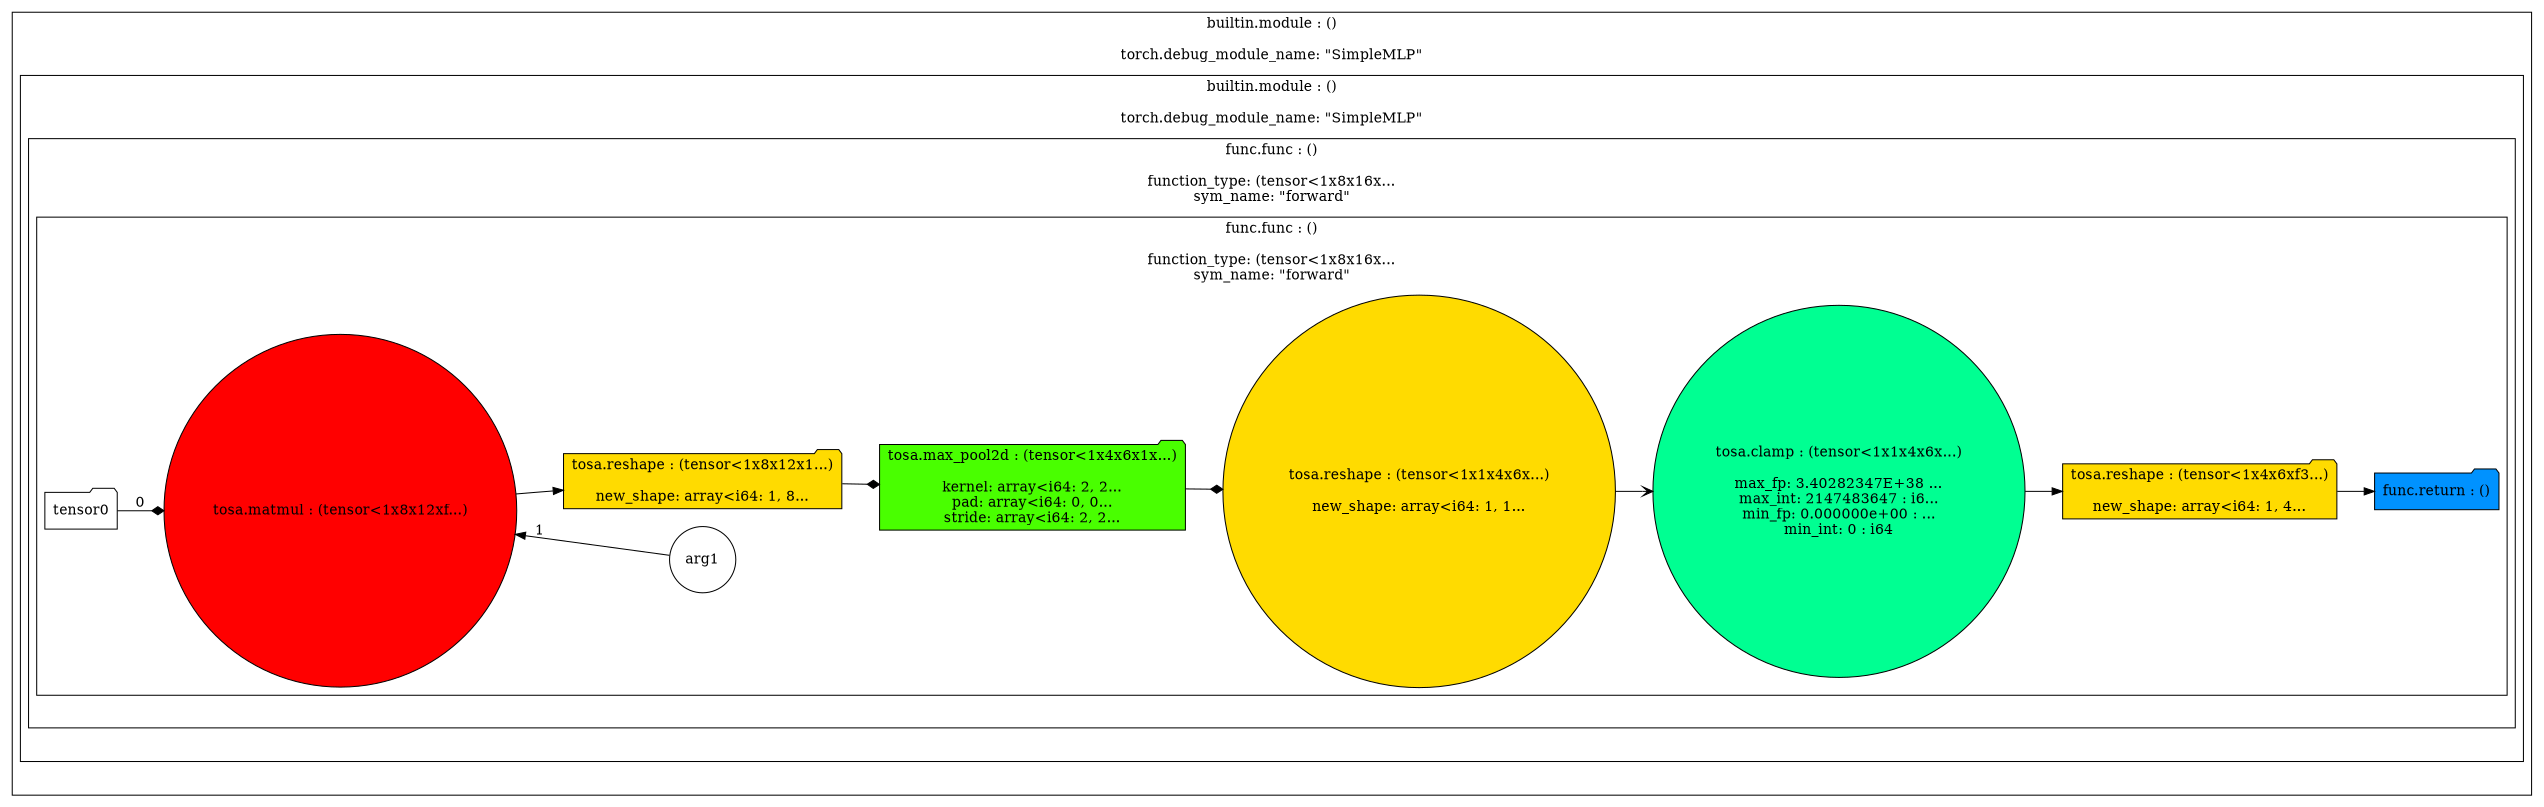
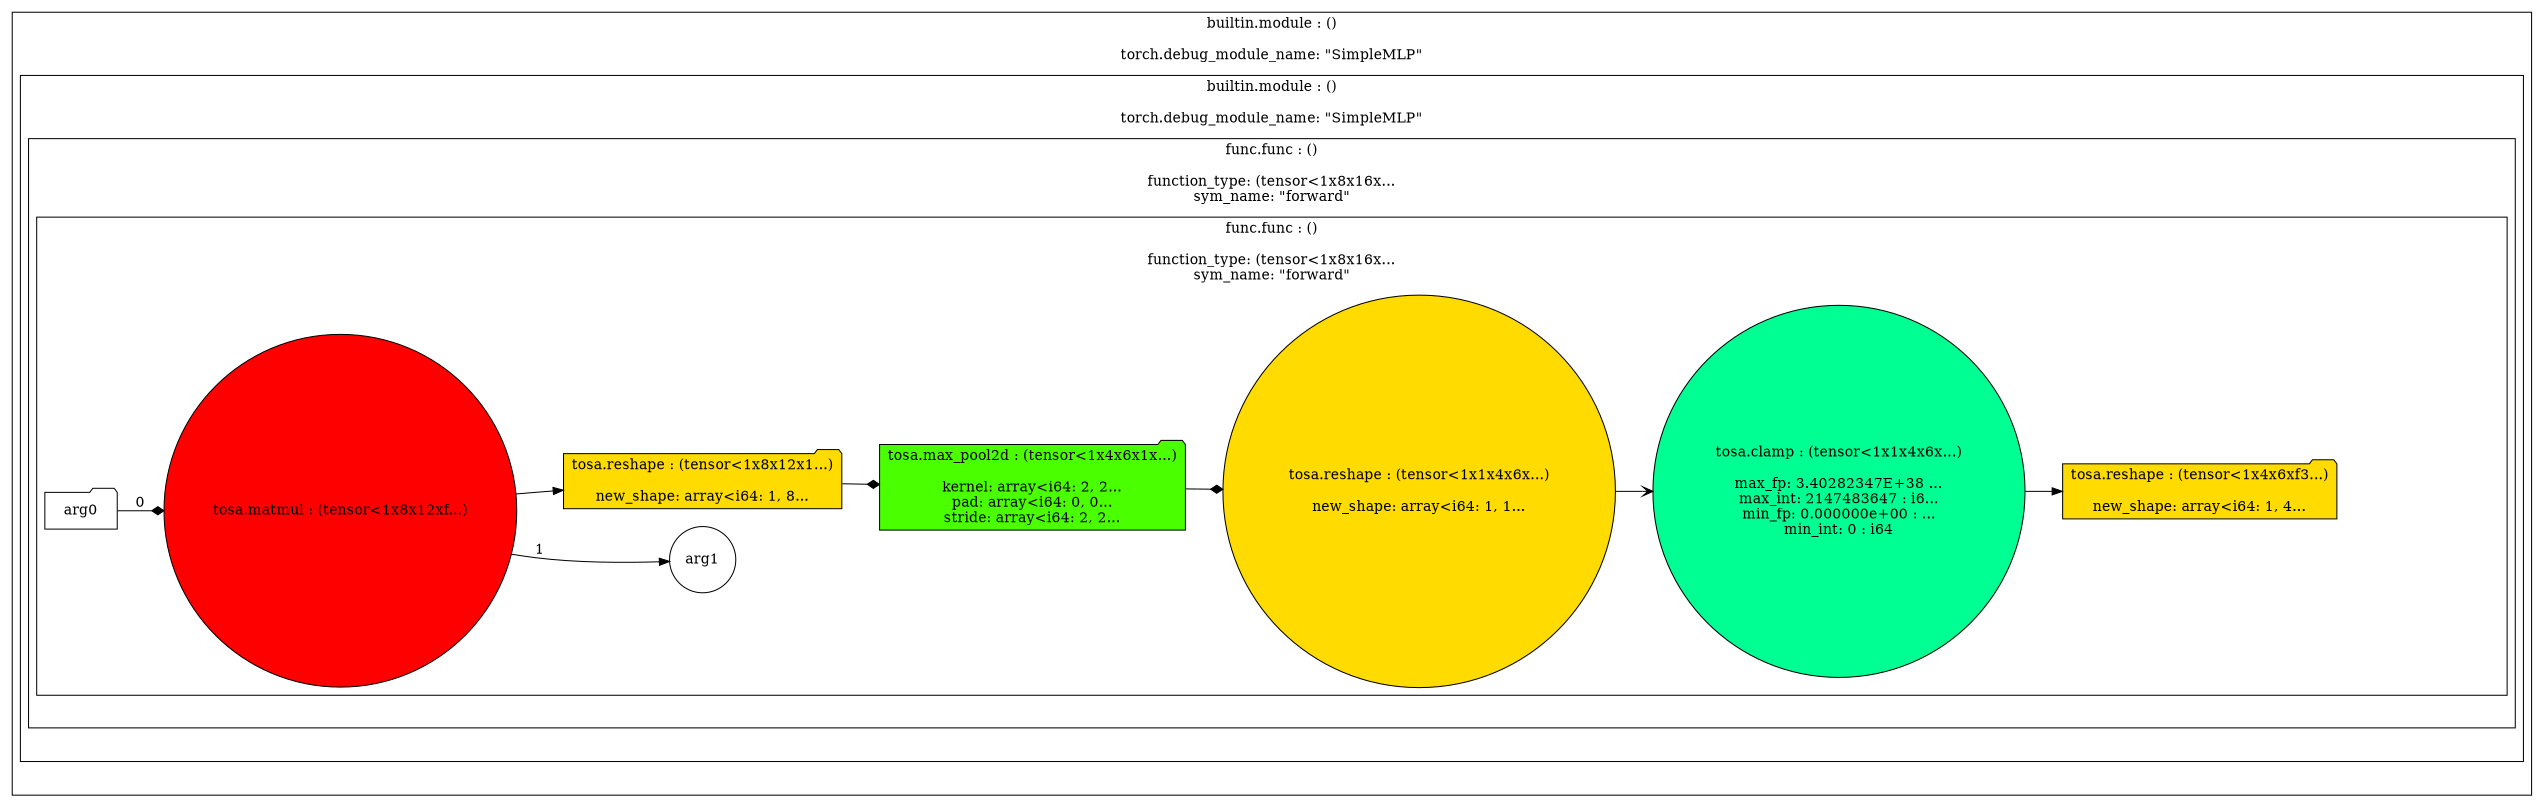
(2437, 491) -> none
(81, 511) -> (81, 511)
(598, 546) -> (585, 562)
